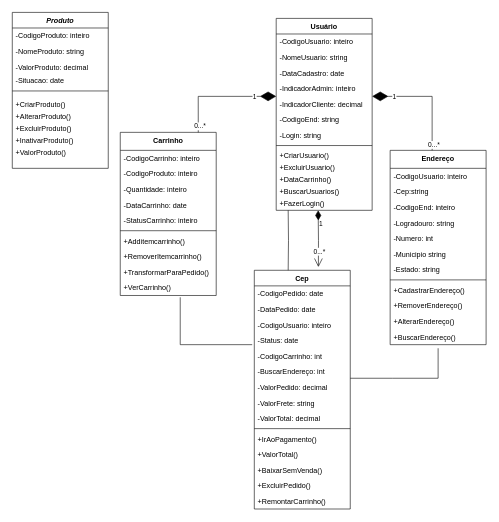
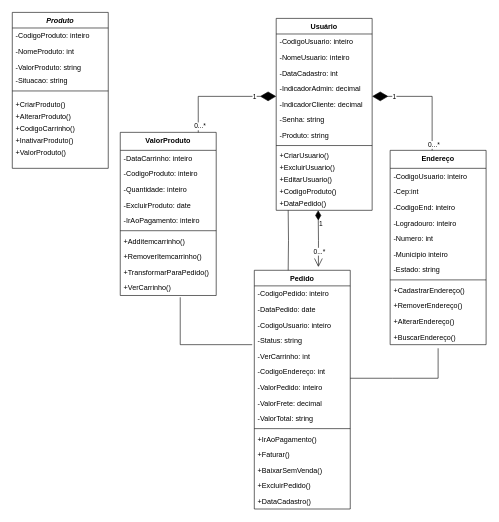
(53, 52) -> (47, 52)
(316, 58) -> (317, 58)
(55, 67) -> (54, 67)
(316, 73) -> (313, 73)
(43, 80) -> (46, 80)
(322, 89) -> (322, 89)
(312, 120) -> (305, 120)
(48, 128) -> (48, 128)
(304, 136) -> (309, 136)
(168, 140) -> (168, 140)
(166, 158) -> (163, 158)
(309, 180) -> (310, 180)
(313, 192) -> (311, 192)
(414, 192) -> (408, 192)
(305, 204) -> (305, 204)
(159, 205) -> (162, 205)
(167, 221) -> (166, 221)
(429, 223) -> (430, 223)
(423, 254) -> (424, 254)
(302, 278) -> (302, 278)
(292, 294) -> (296, 294)
(282, 341) -> (285, 341)
(293, 356) -> (288, 356)
(295, 372) -> (294, 372)
(294, 388) -> (294, 388)
(292, 403) -> (293, 403)
(292, 419) -> (291, 419)
(282, 455) -> (278, 455)
(295, 502) -> (288, 502)
